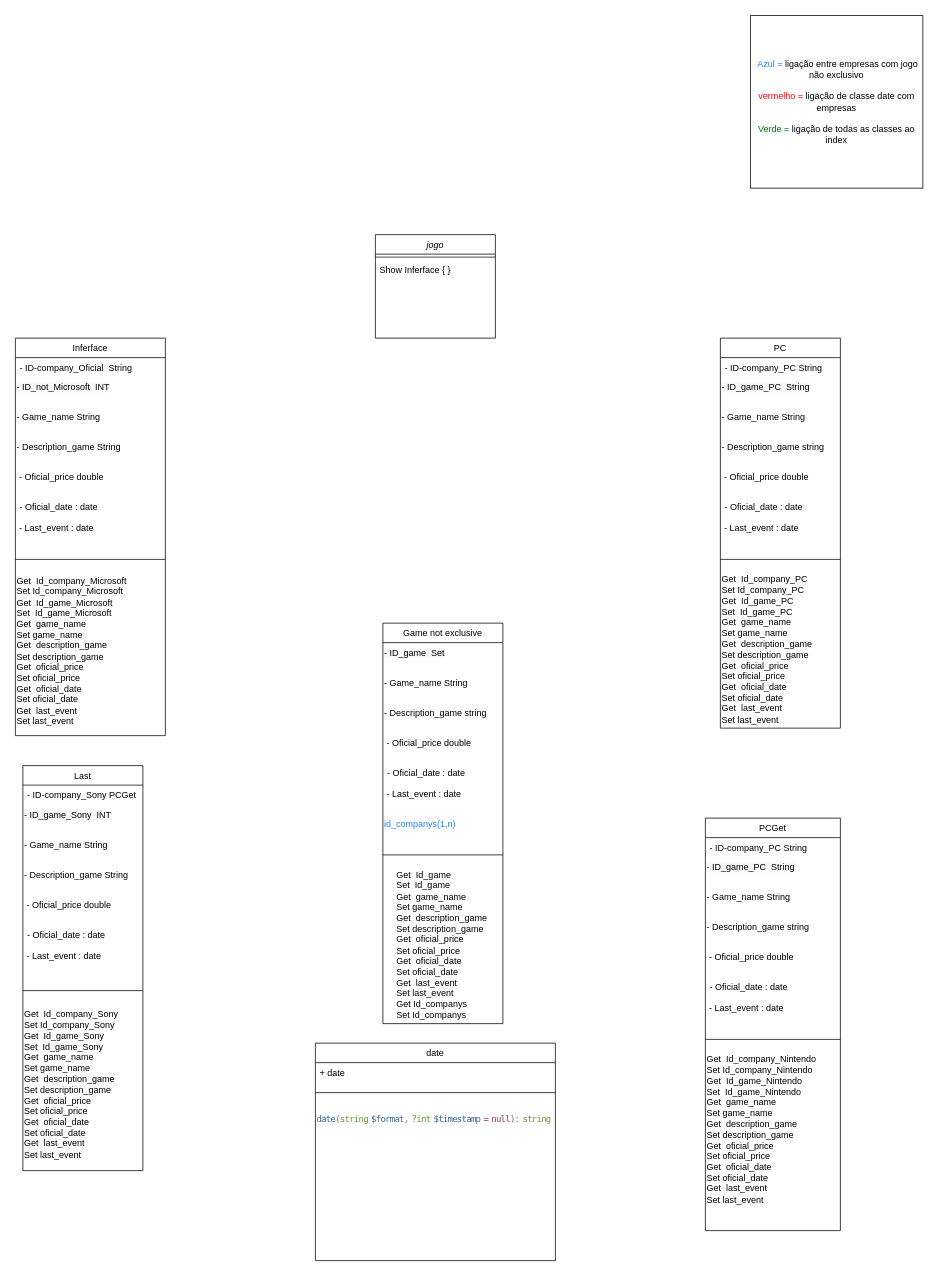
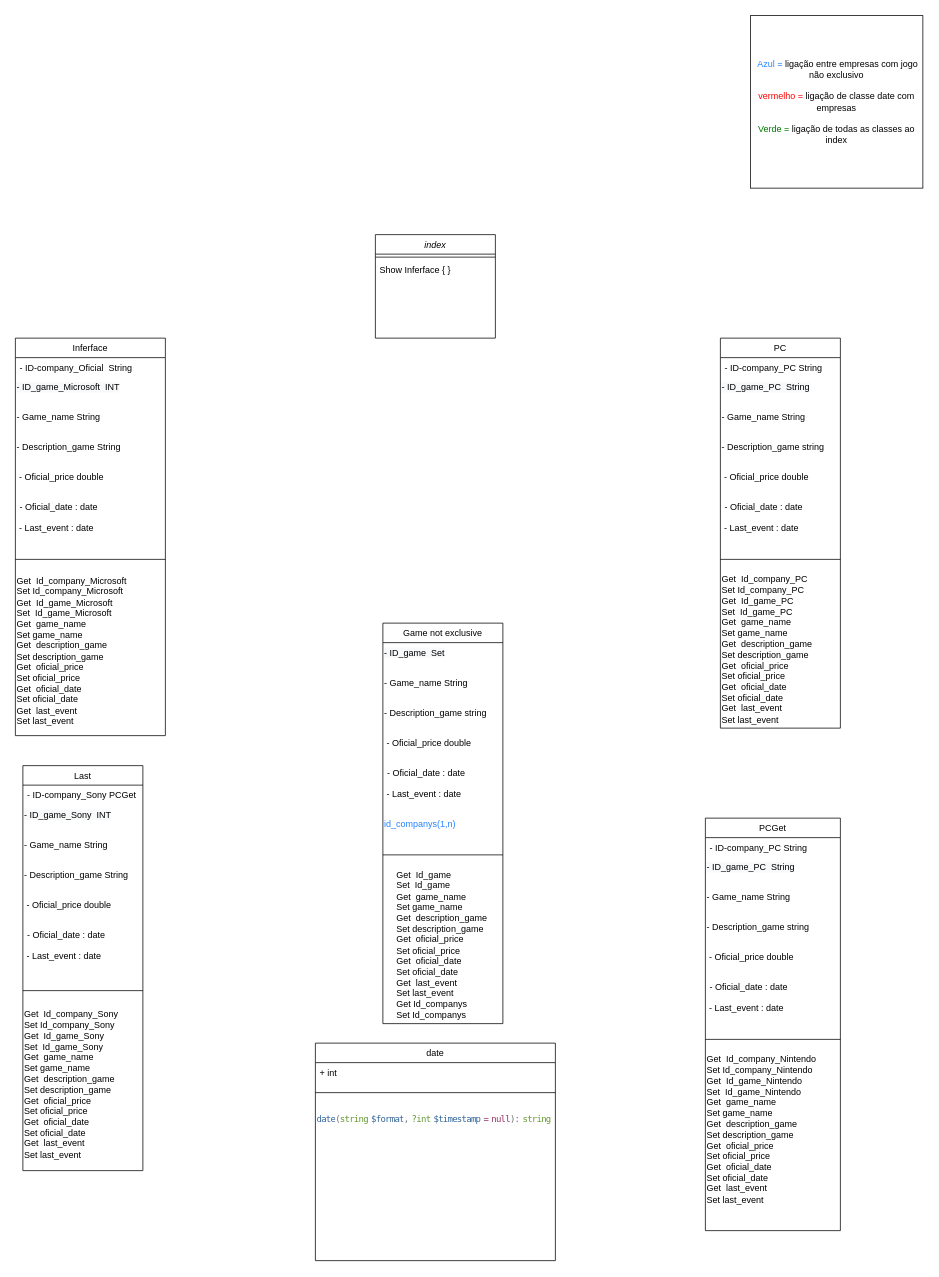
(435, 245) -> (435, 245)
(71, 388) -> (74, 388)
(333, 1073) -> (330, 1073)
